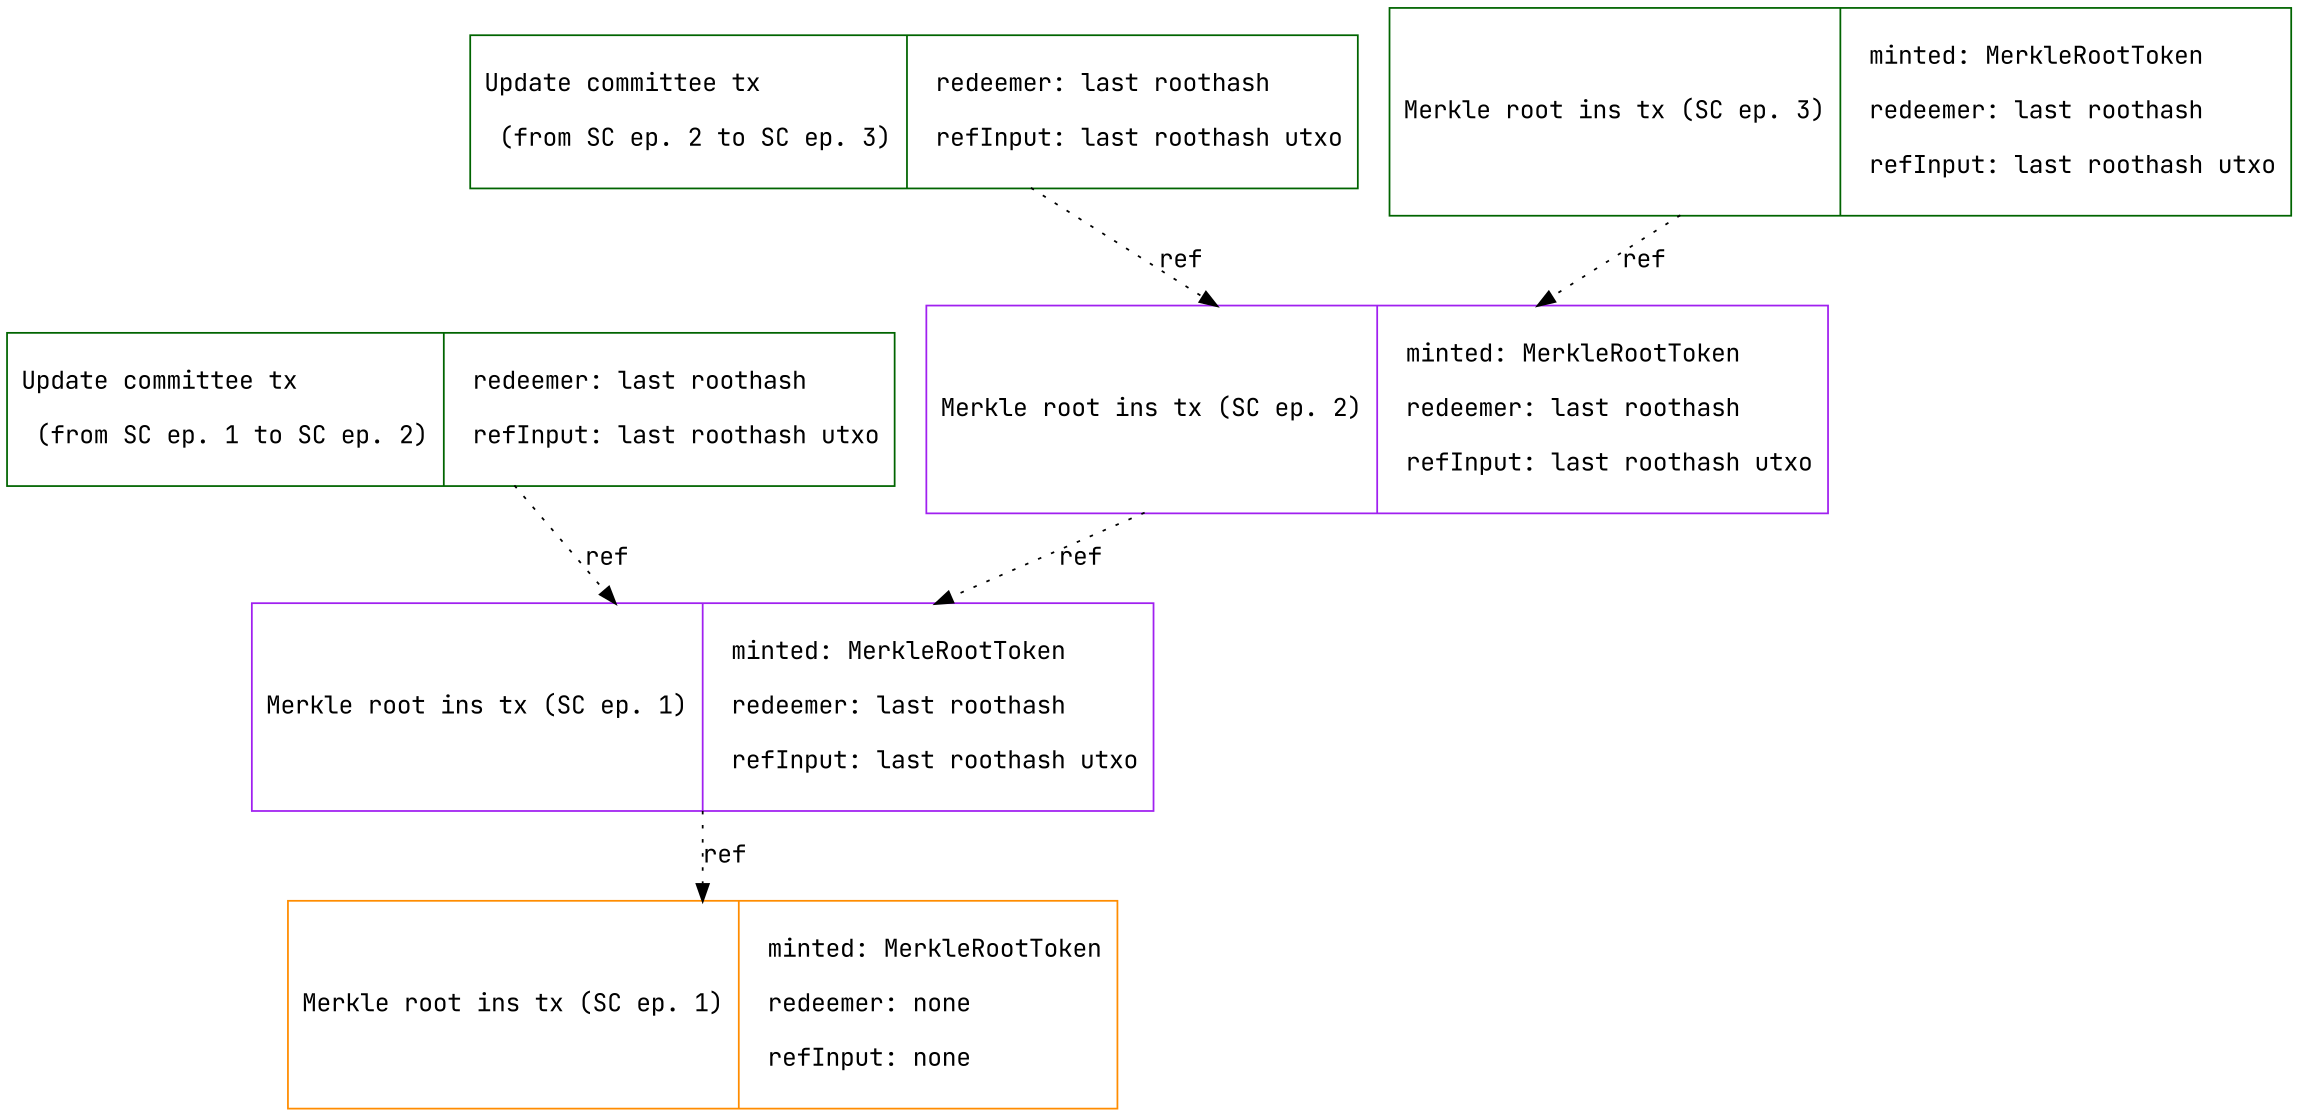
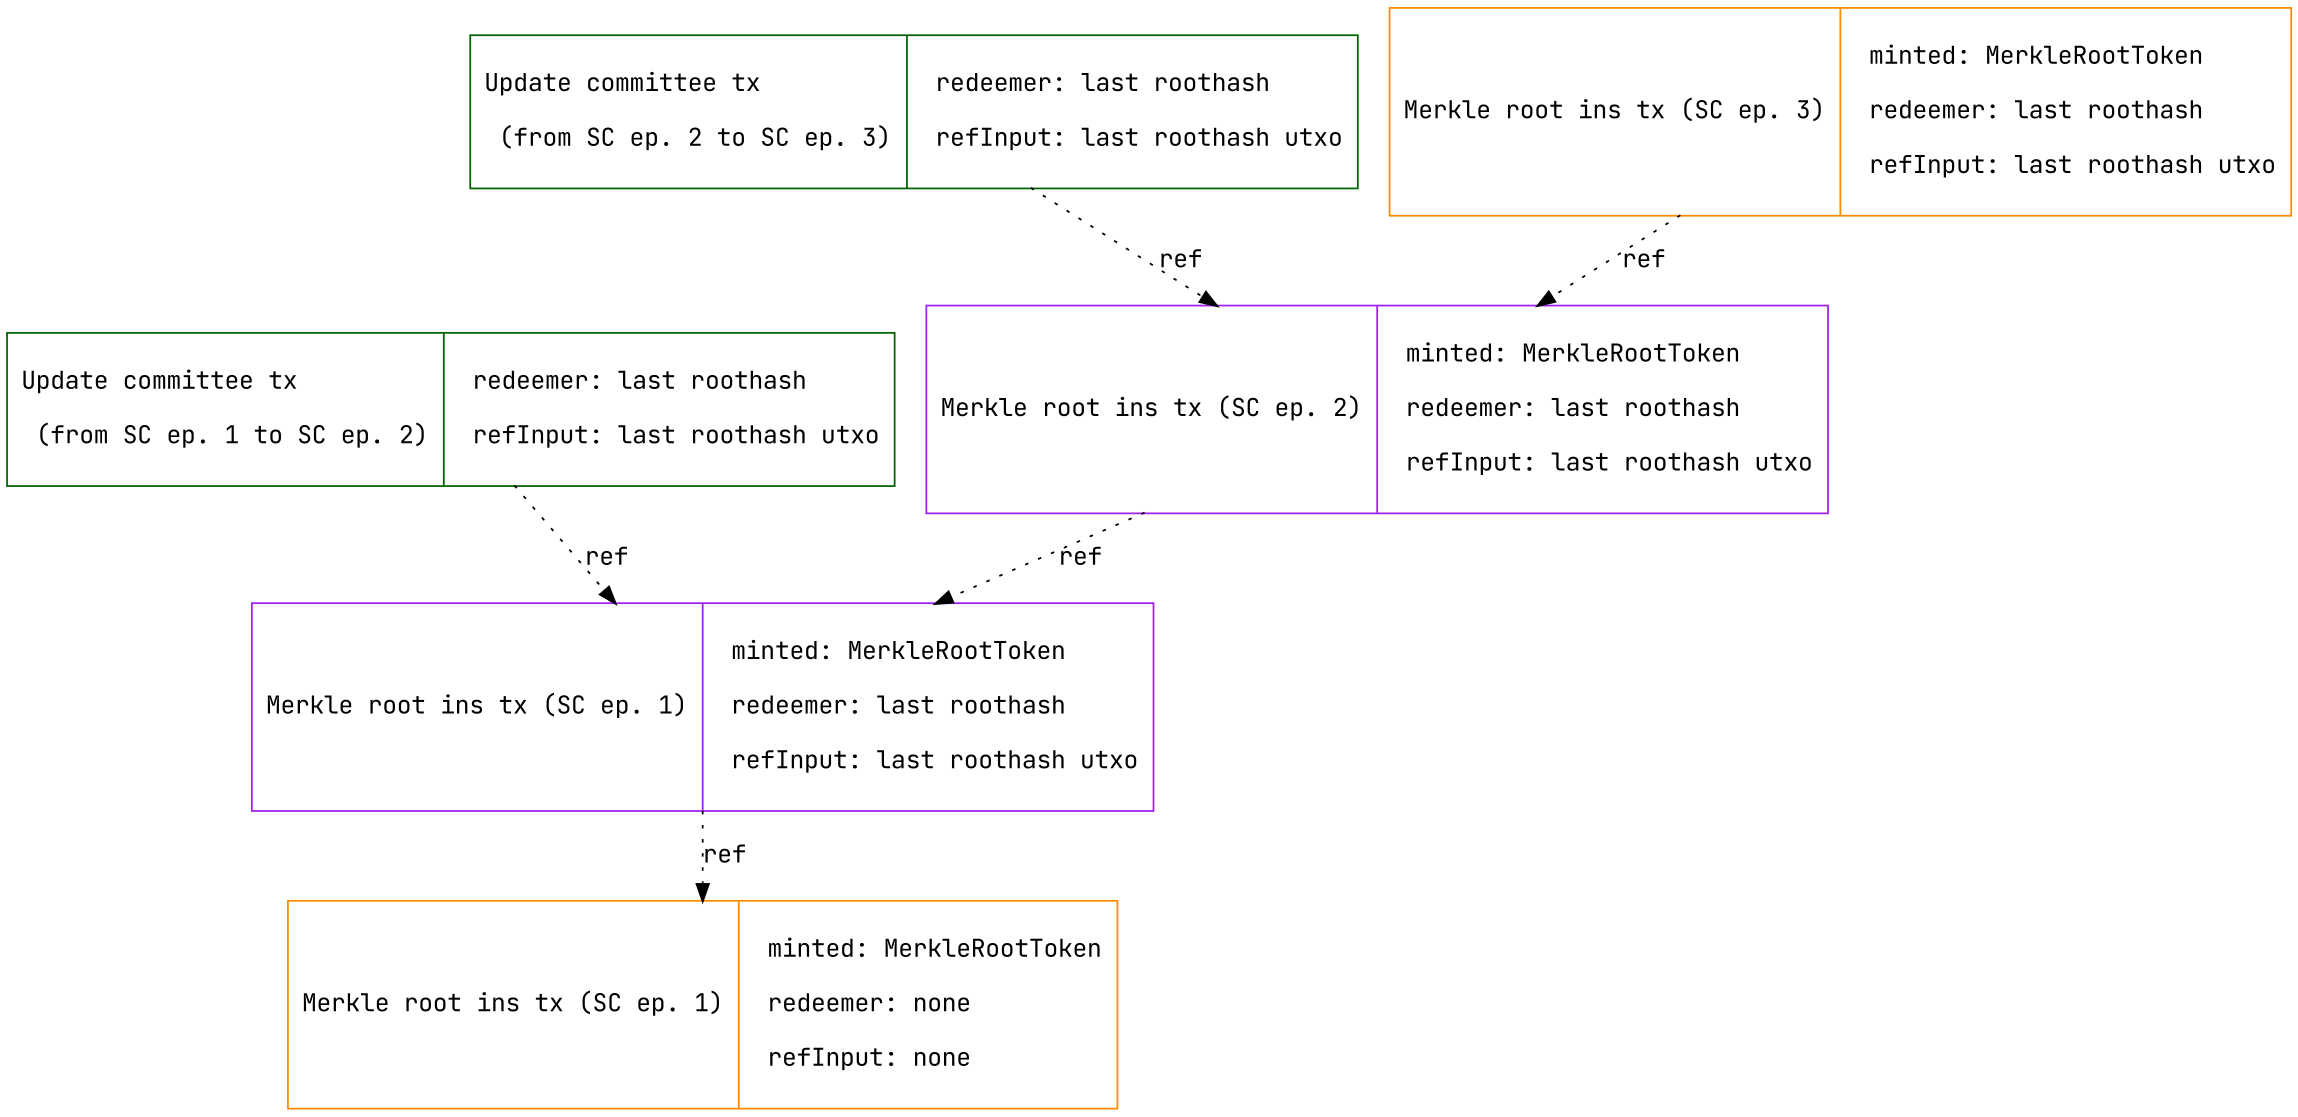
(1840, 112) -> (1840, 112)
